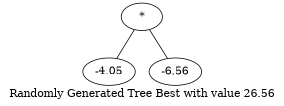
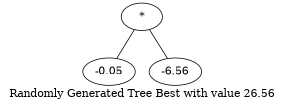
(109, 72) -> (109, 72)
